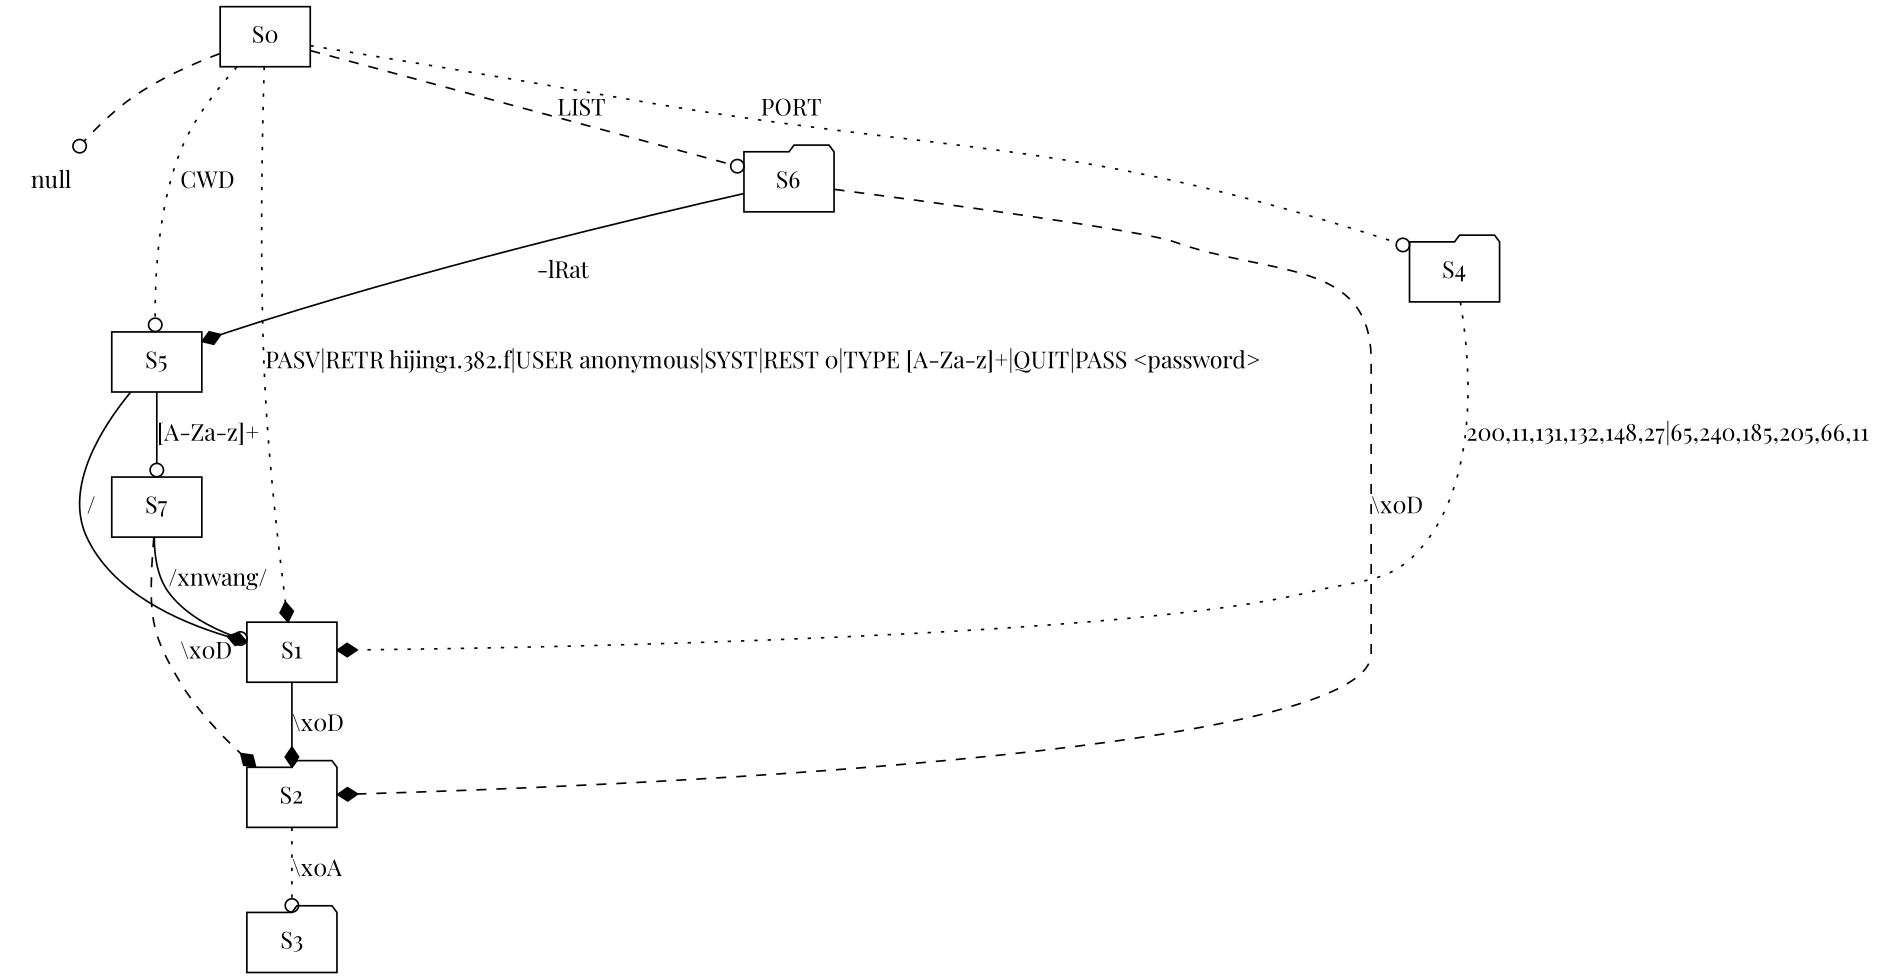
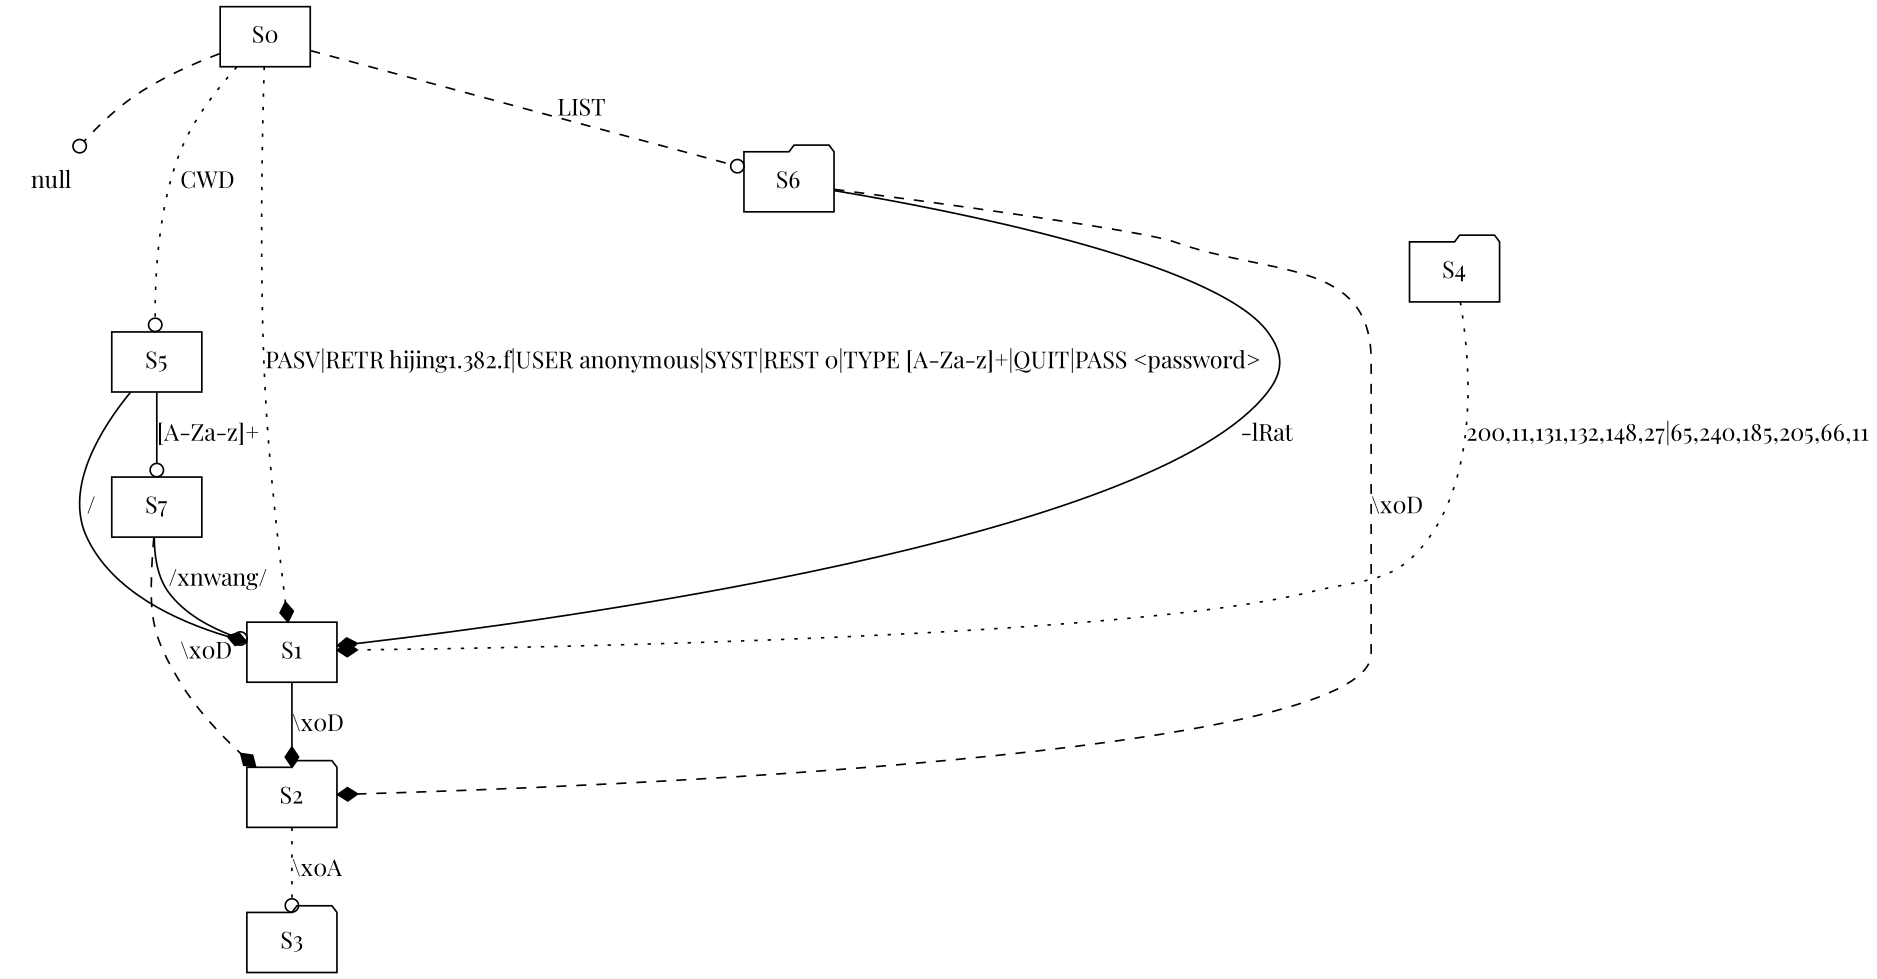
(856, 133) -> none
(481, 258) -> (1083, 498)
